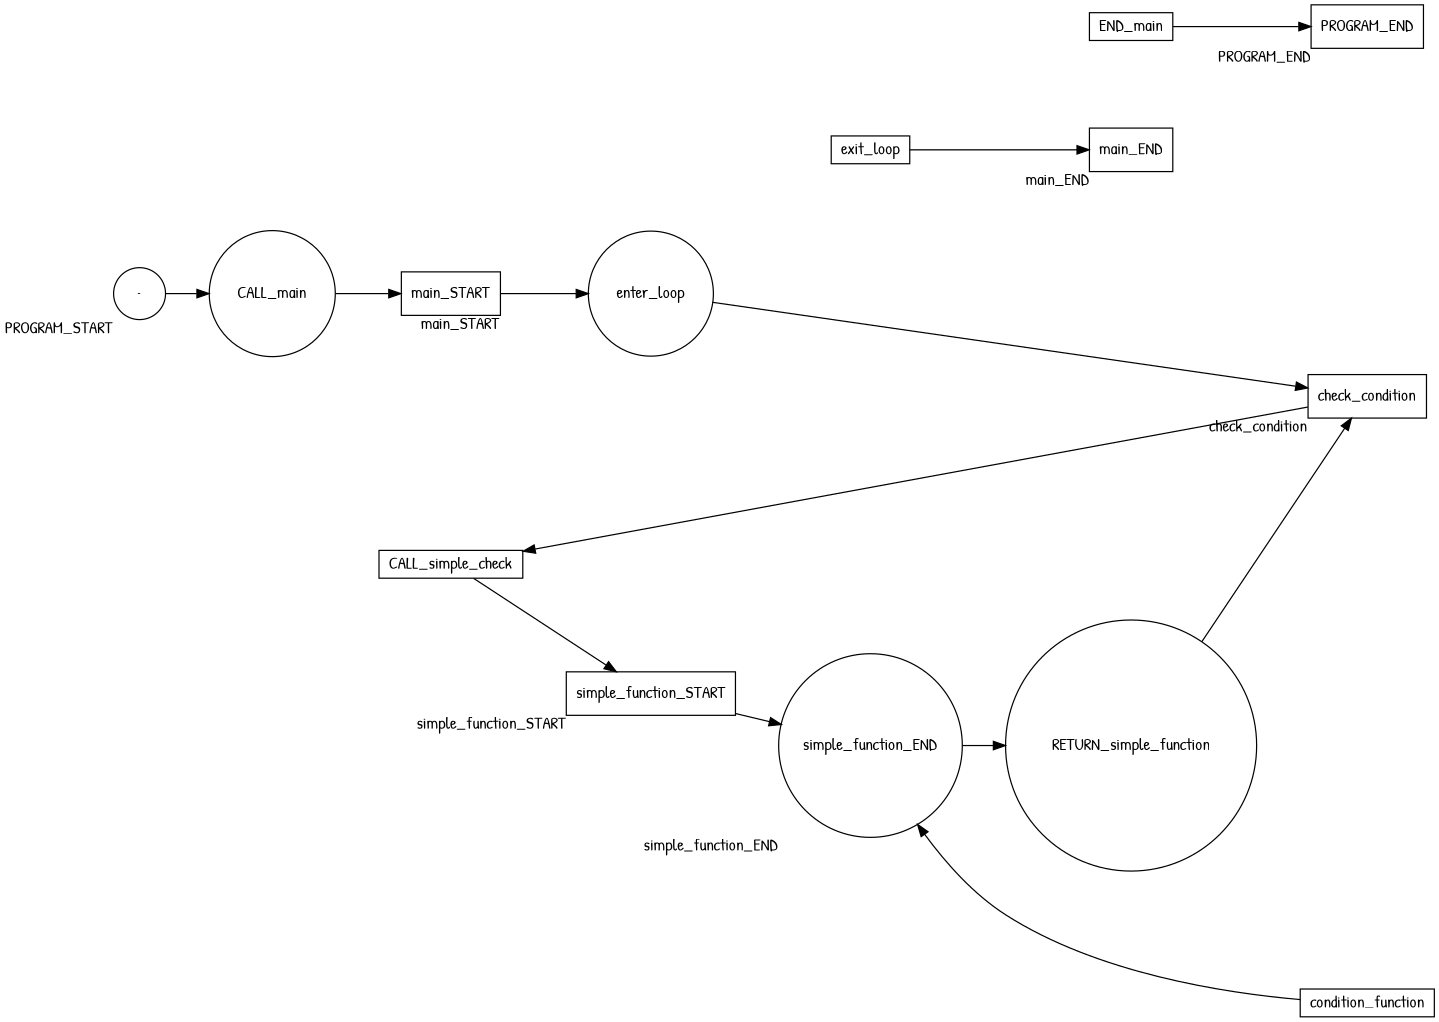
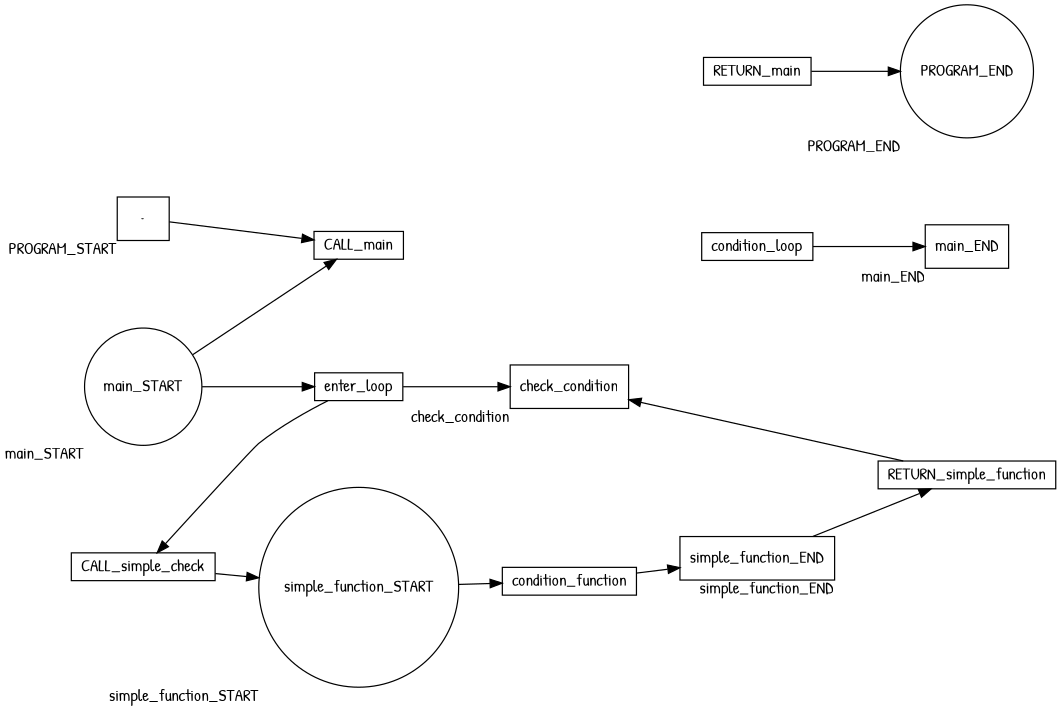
(1131, 27) -> (757, 71)
(1367, 27) -> (967, 71)
(870, 150) -> (757, 247)
(140, 294) -> (143, 219)
(272, 294) -> (359, 245)
(362, 294) -> (260, 310)
(451, 294) -> (143, 387)
(651, 294) -> (359, 387)
(922, 478) -> (239, 463)
(651, 694) -> (359, 587)
(752, 718) -> (474, 584)
(870, 746) -> (757, 558)
(1131, 746) -> (967, 475)
